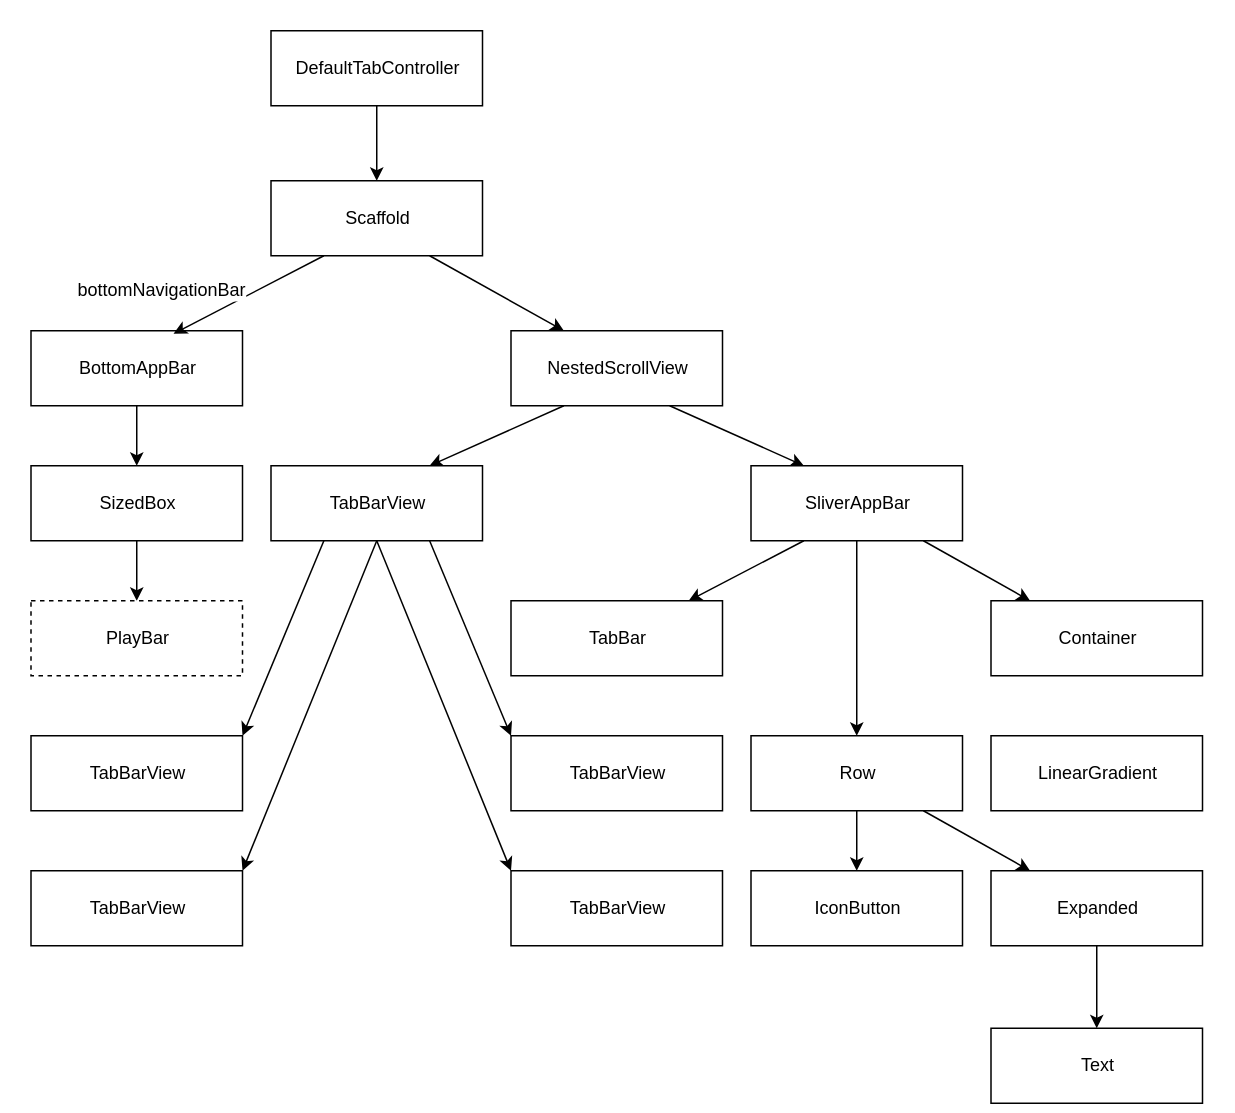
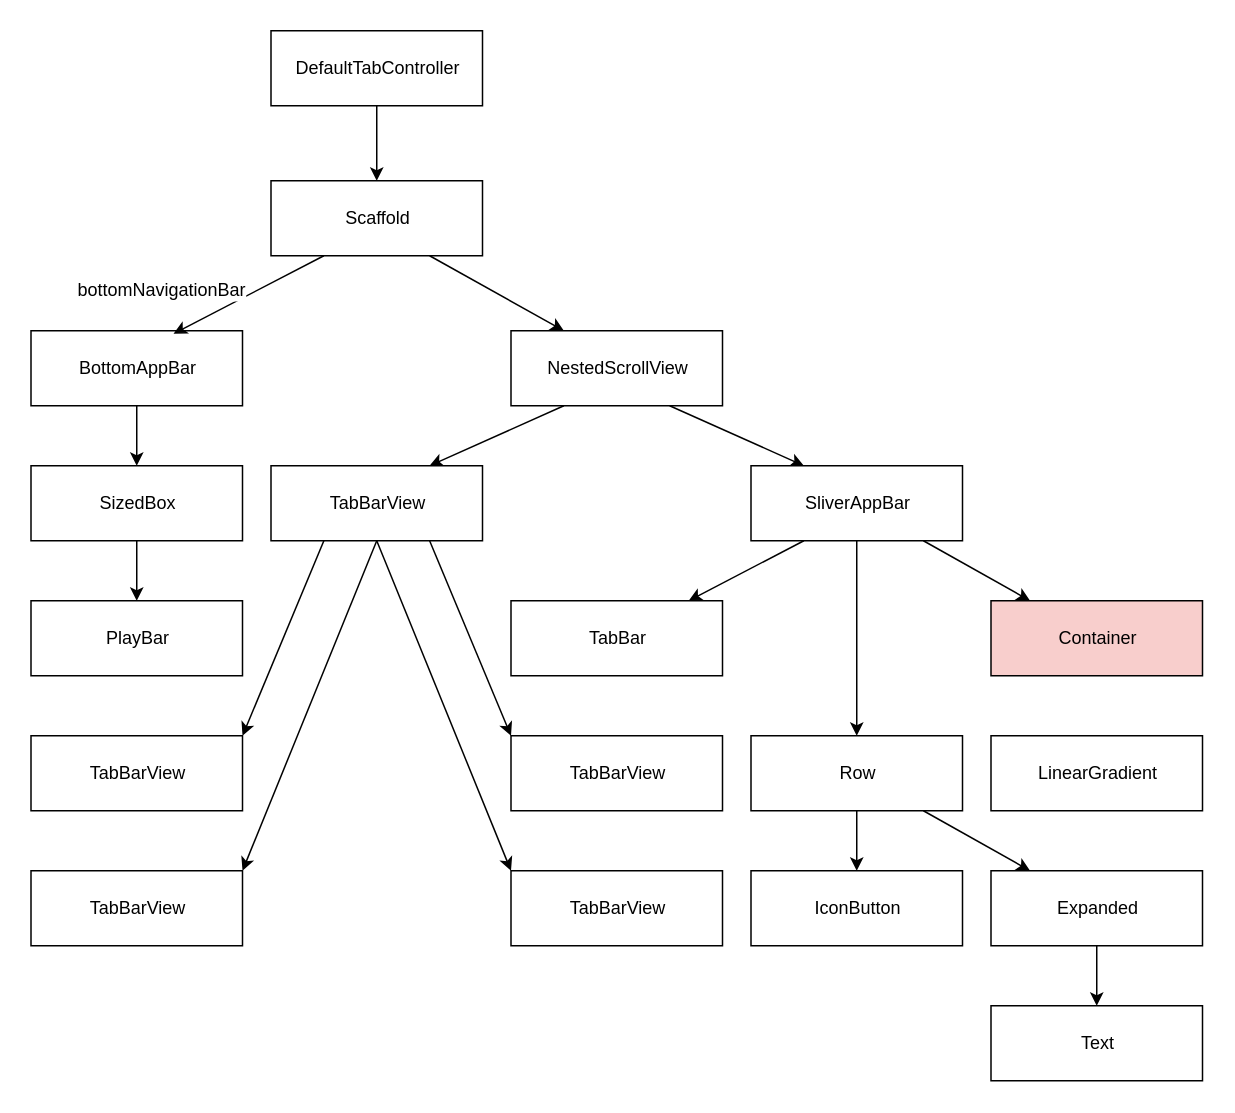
(137, 638) -> (137, 638)
(1097, 638) -> (1097, 638)
(1097, 1066) -> (1097, 1043)
